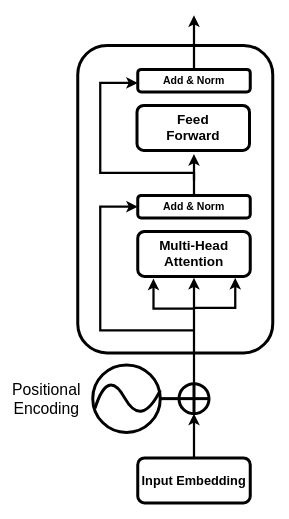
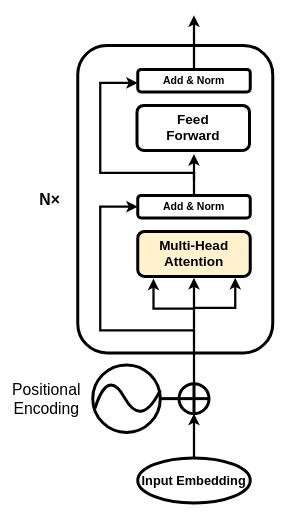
none -> (50, 199)
(194, 254) -> (194, 254)
(194, 480) -> (194, 480)
